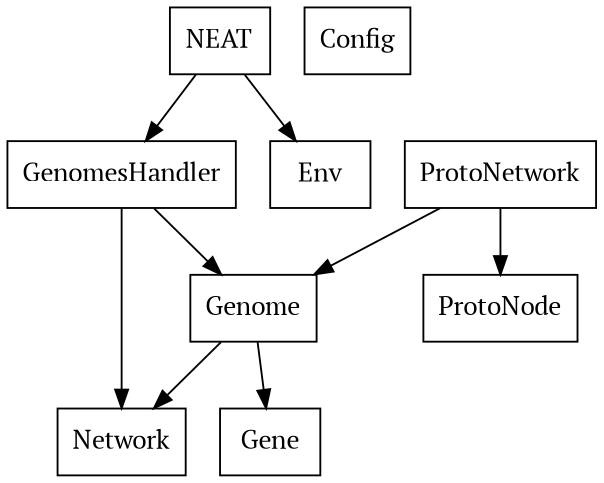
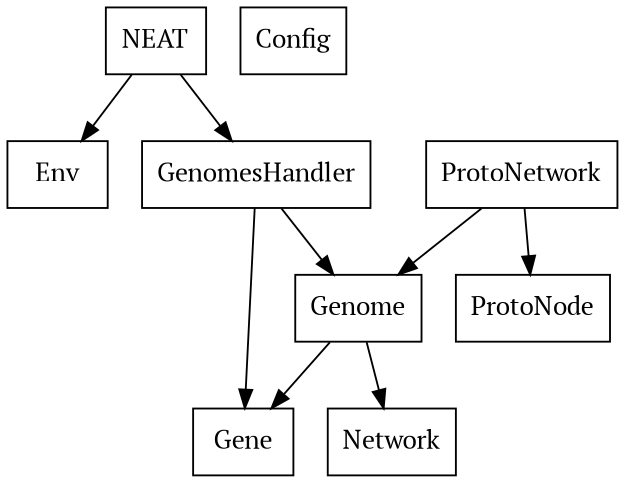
(122, 299) -> (250, 299)
